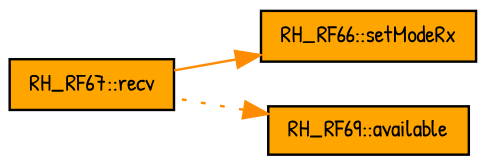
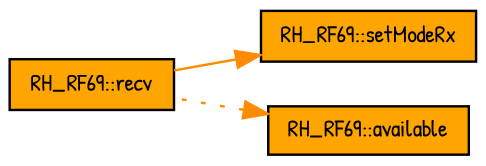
(369, 36) -> (369, 36)
(92, 85) -> (92, 85)
